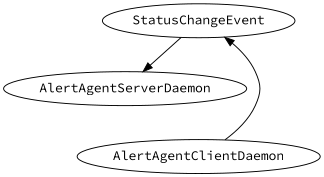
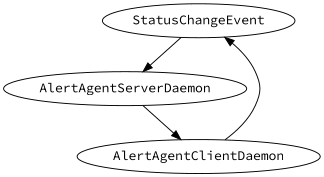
none -> (158, 119)
